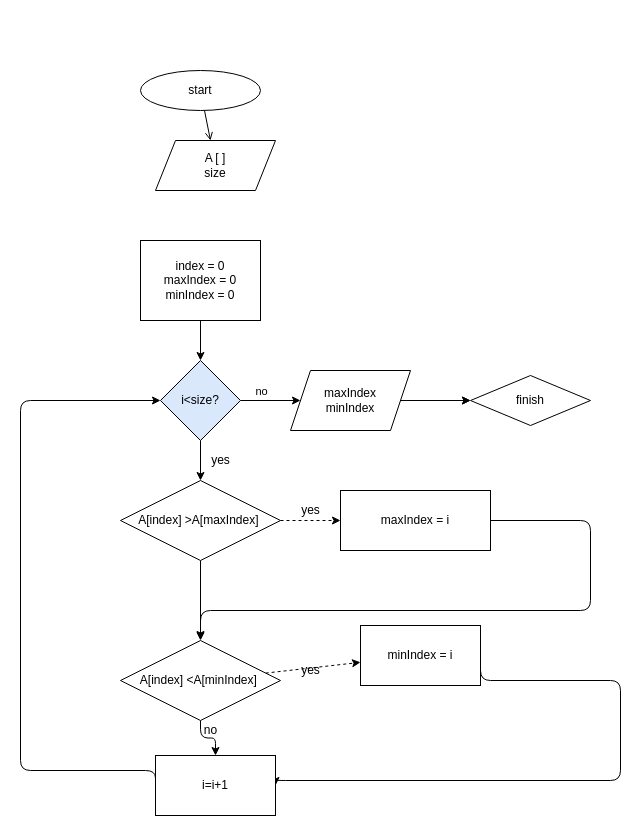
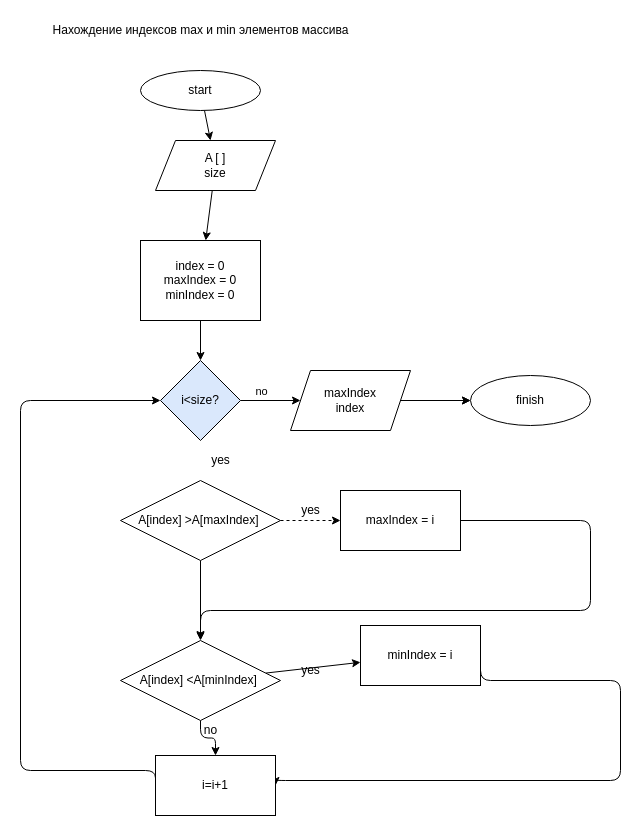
none -> (201, 31)
(209, 134) -> (209, 132)
none -> (209, 212)
(351, 401) -> (351, 401)
(531, 401) -> (531, 401)
(201, 457) -> none
(416, 521) -> (401, 521)
(310, 668) -> (310, 668)
